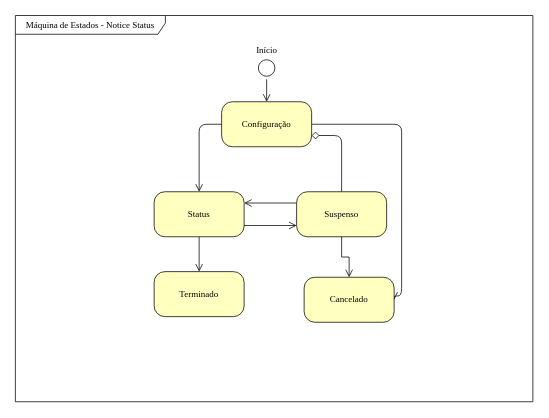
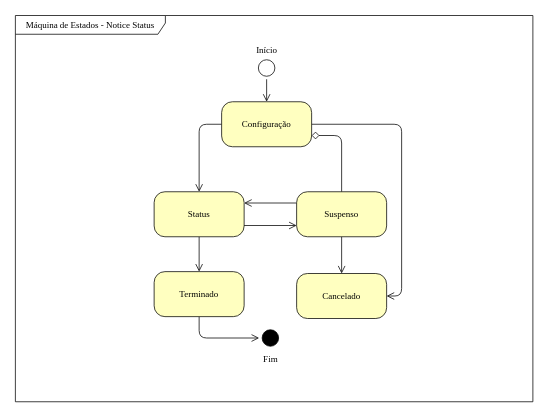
(349, 300) -> (342, 296)
none -> (220, 338)
none -> (270, 338)
